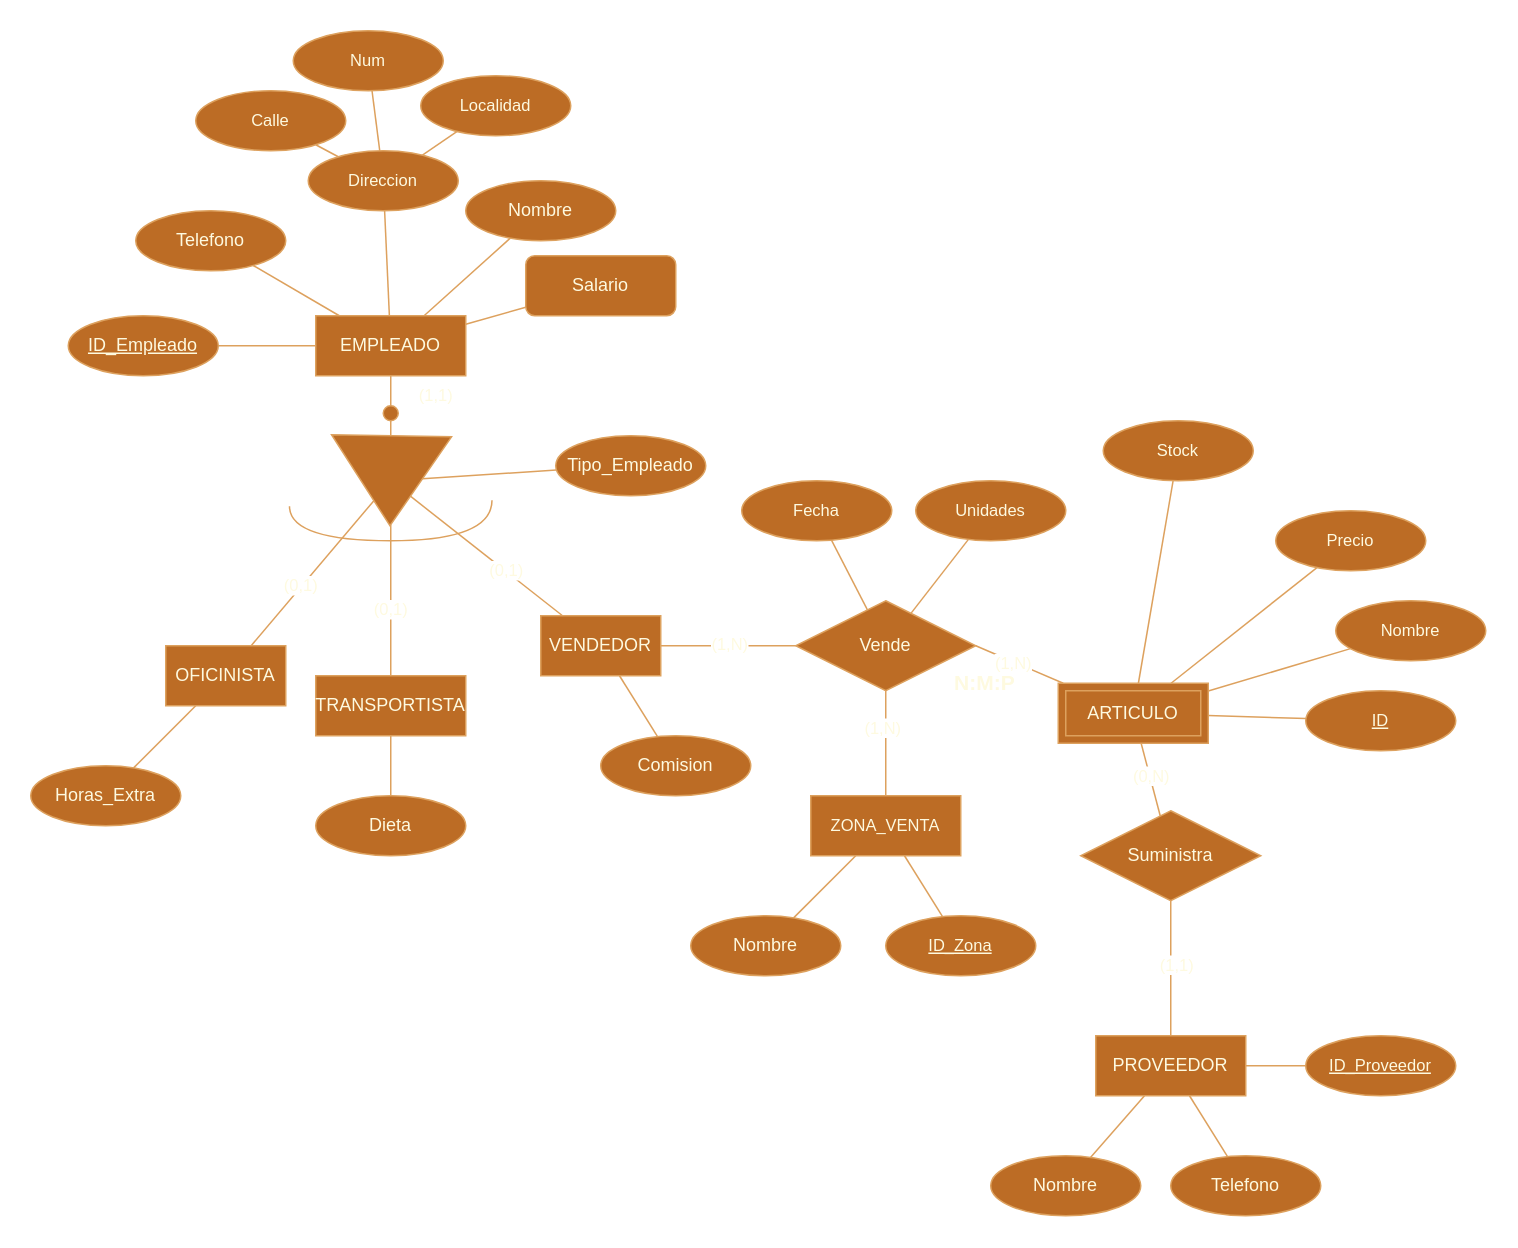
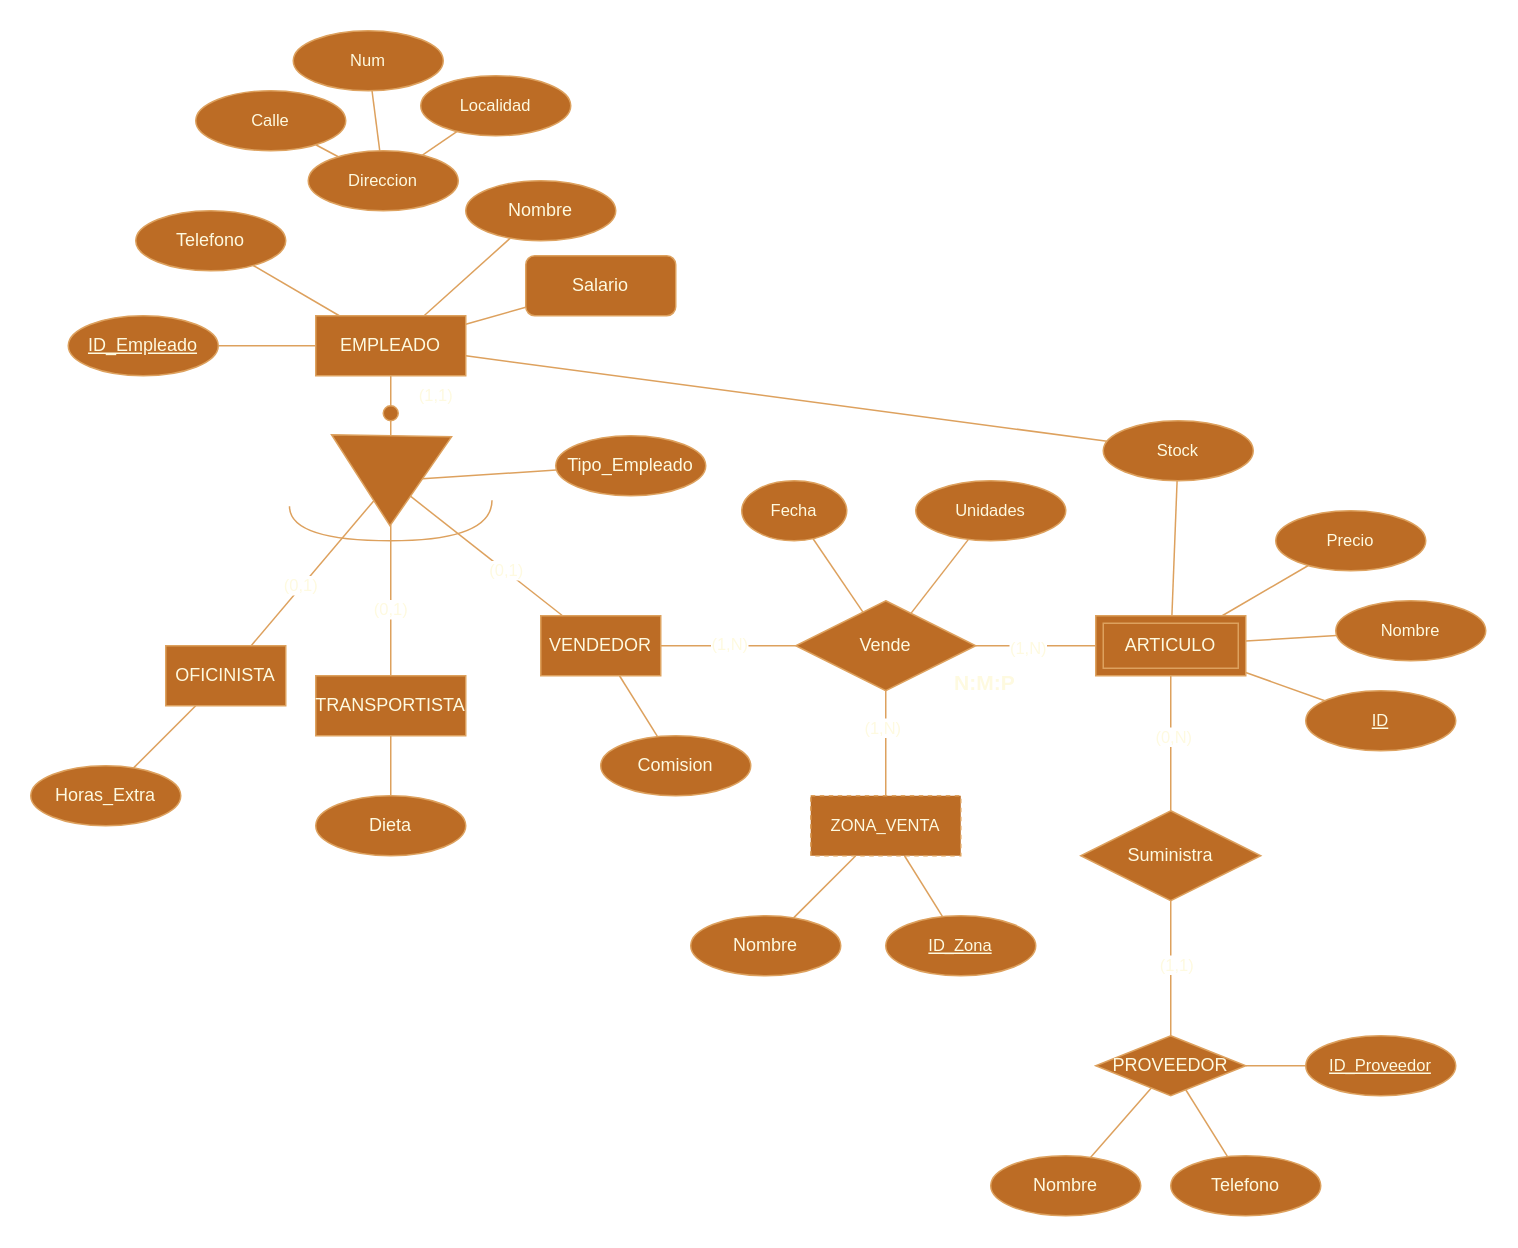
(387, 264) -> (786, 398)
(817, 511) -> (794, 511)
(1133, 713) -> (1171, 646)
(886, 826) -> (886, 826)
(1171, 1066) -> (1171, 1066)
